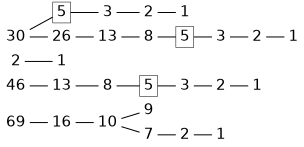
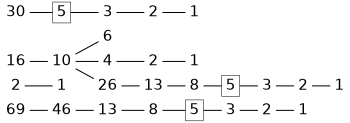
(39, 37) -> (85, 74)
(149, 110) -> (108, 37)
(39, 123) -> (39, 110)
(149, 135) -> (108, 61)
